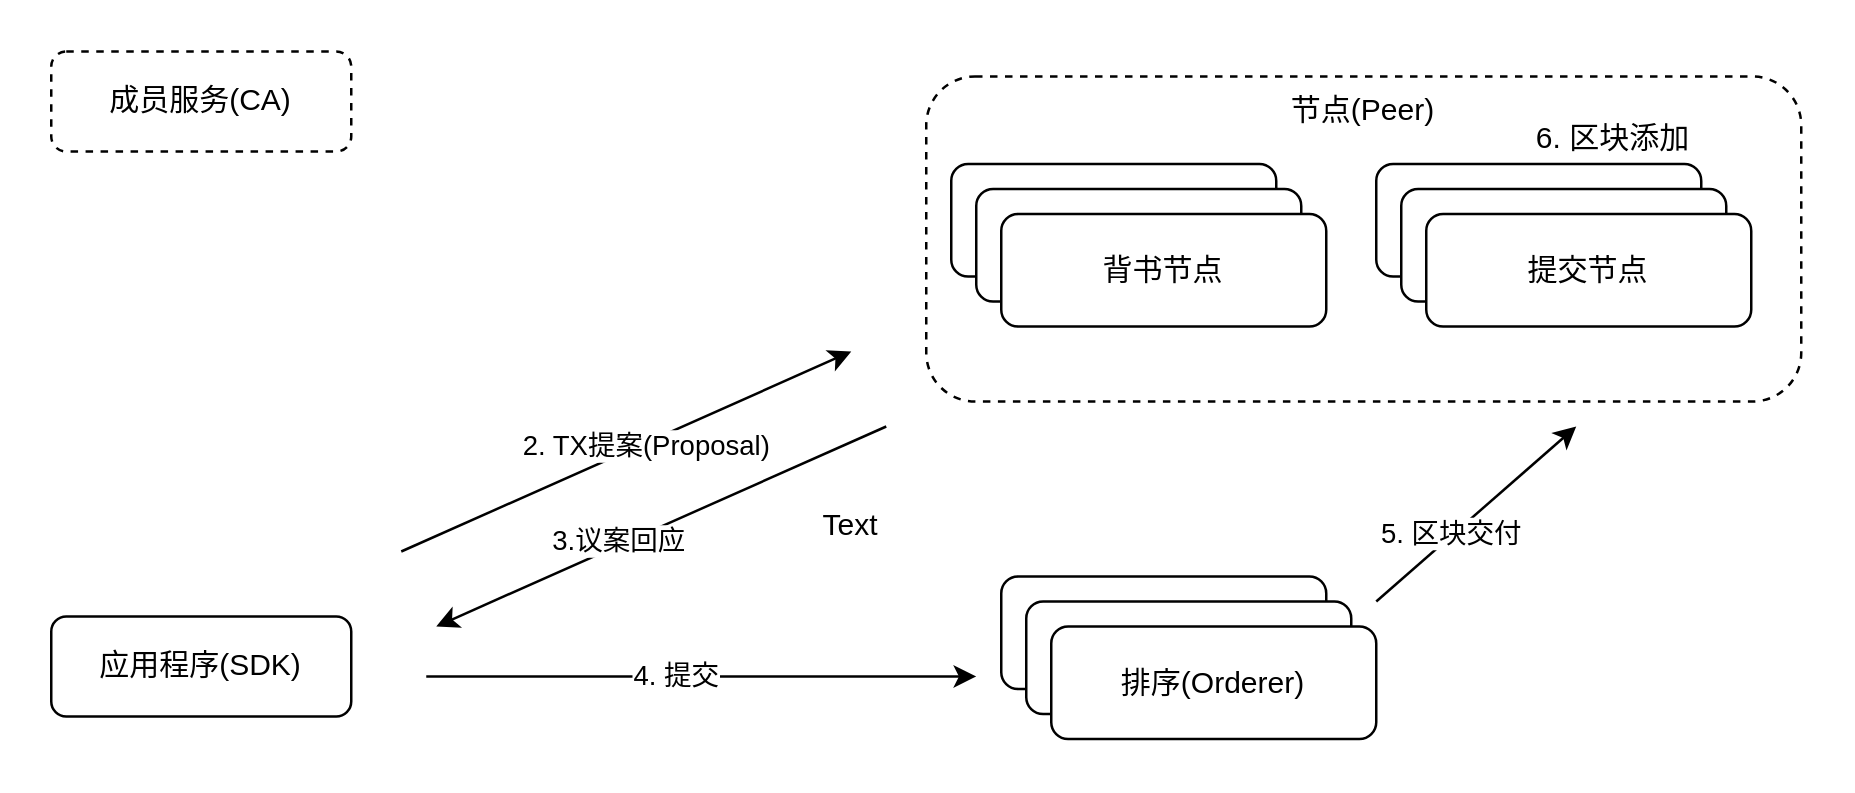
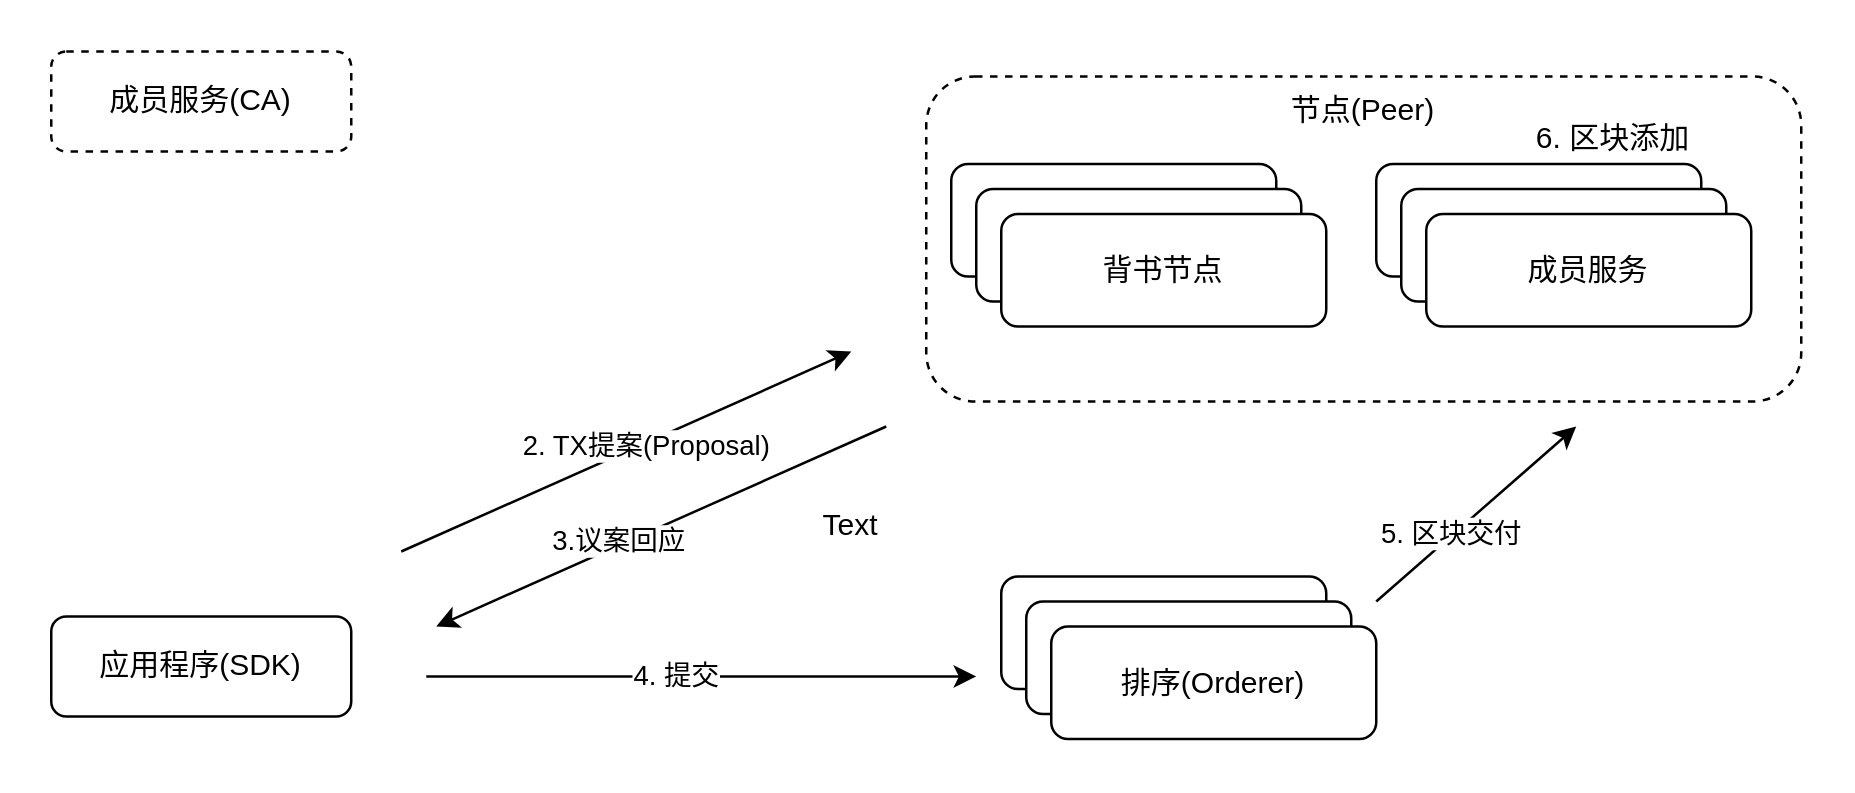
(1589, 271) -> (1589, 271)
